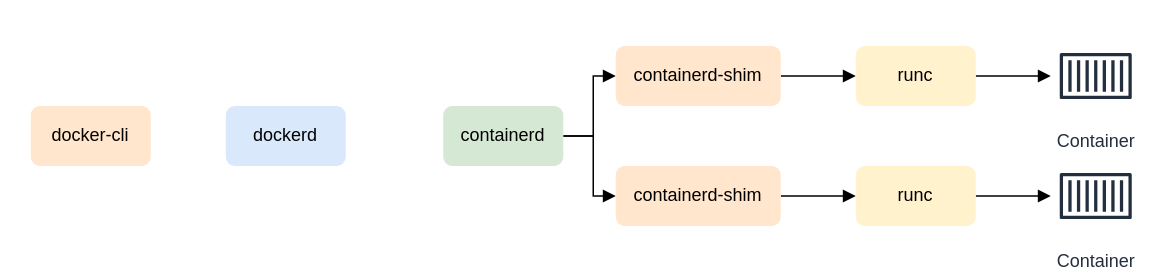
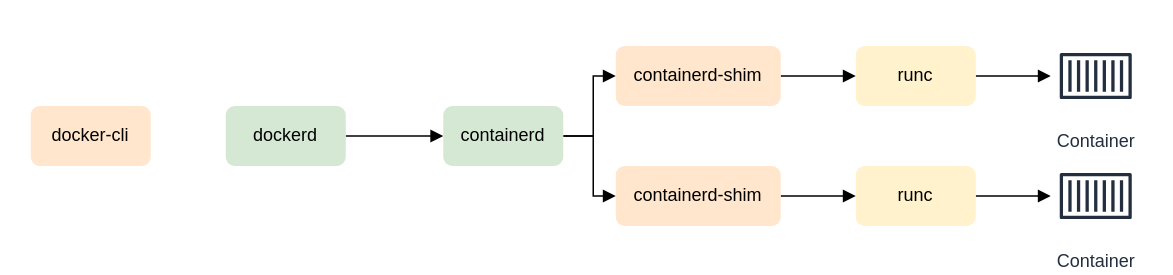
(286, 136) -> (286, 136)
none -> (388, 136)
